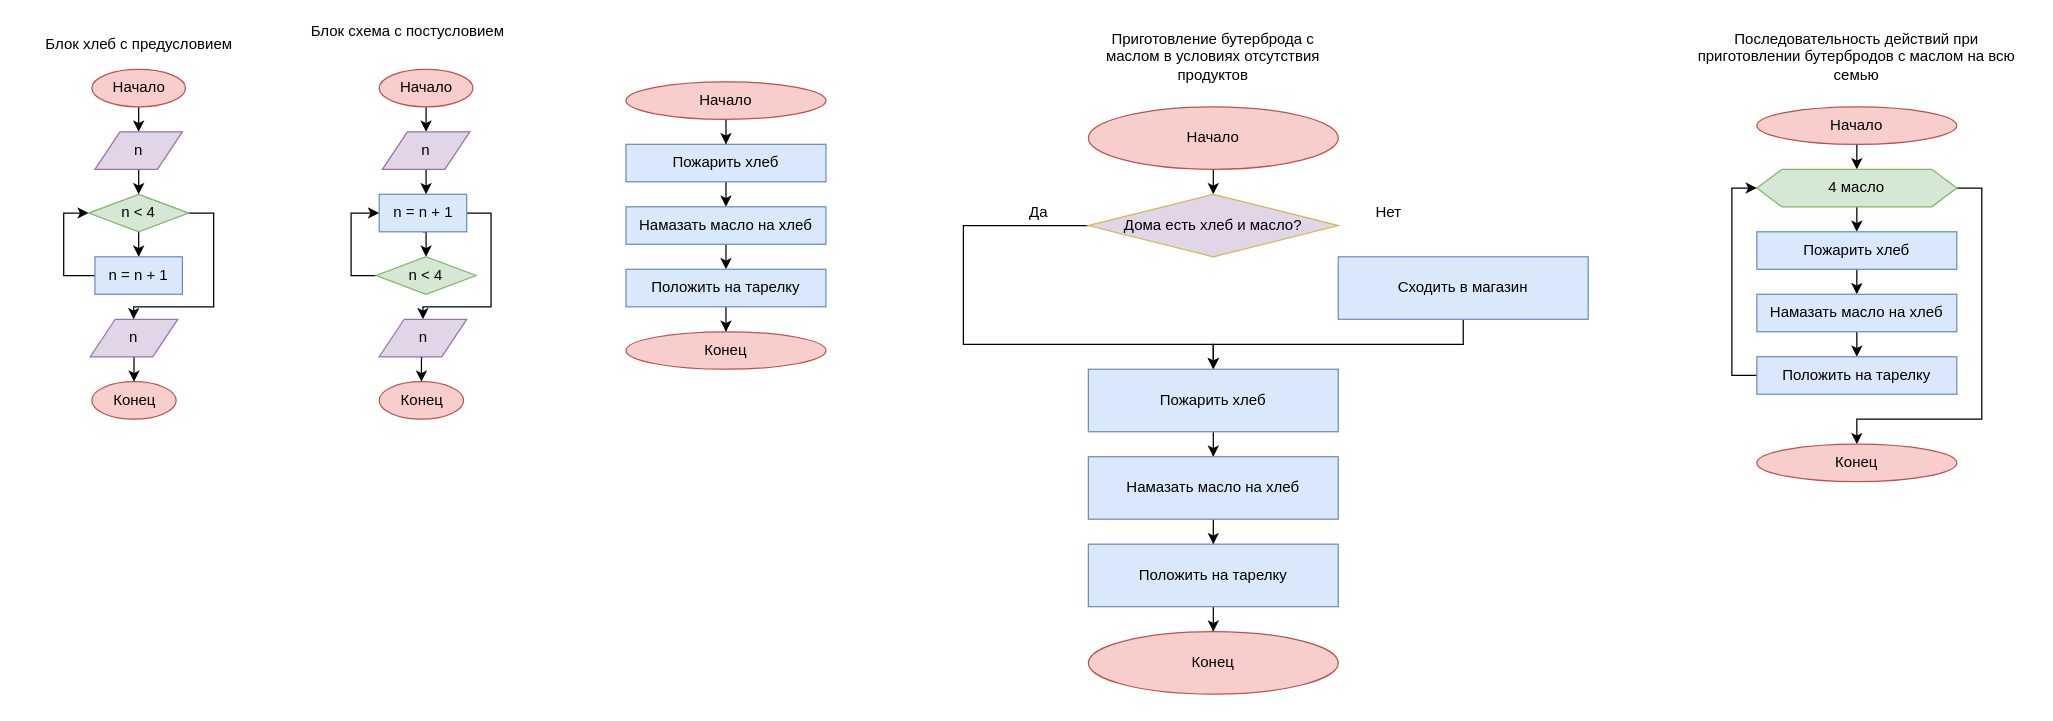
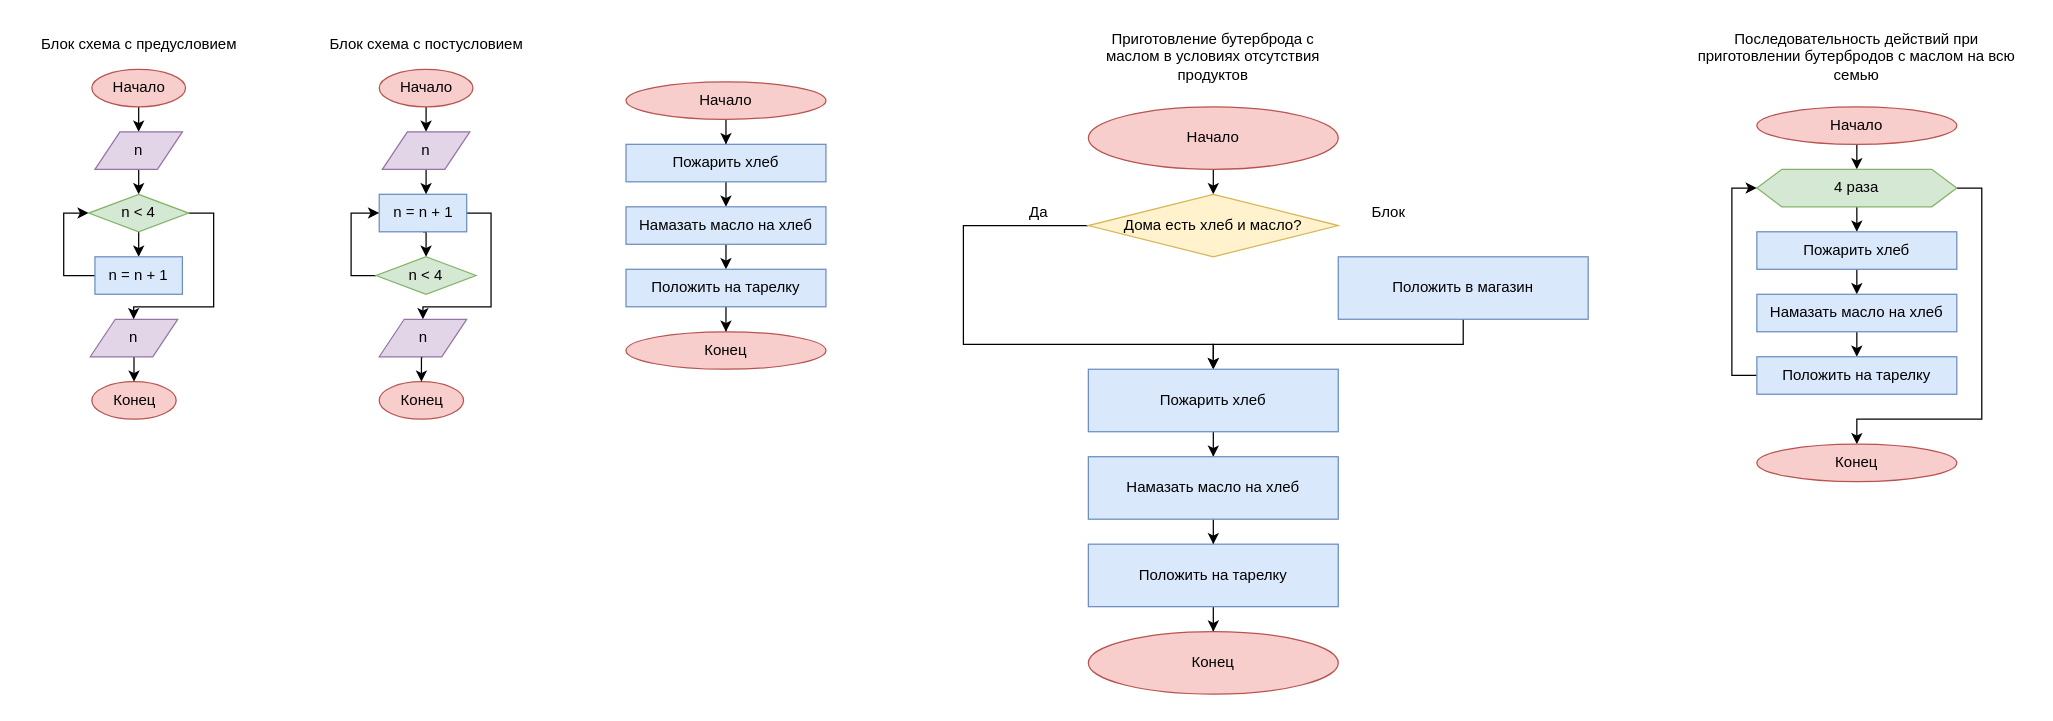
(407, 32) -> (426, 44)
(139, 44) -> (139, 44)
(1857, 188) -> (1857, 188)
(1389, 213) -> (1389, 213)
(1213, 226) -> (1213, 226)
(1463, 288) -> (1463, 288)
